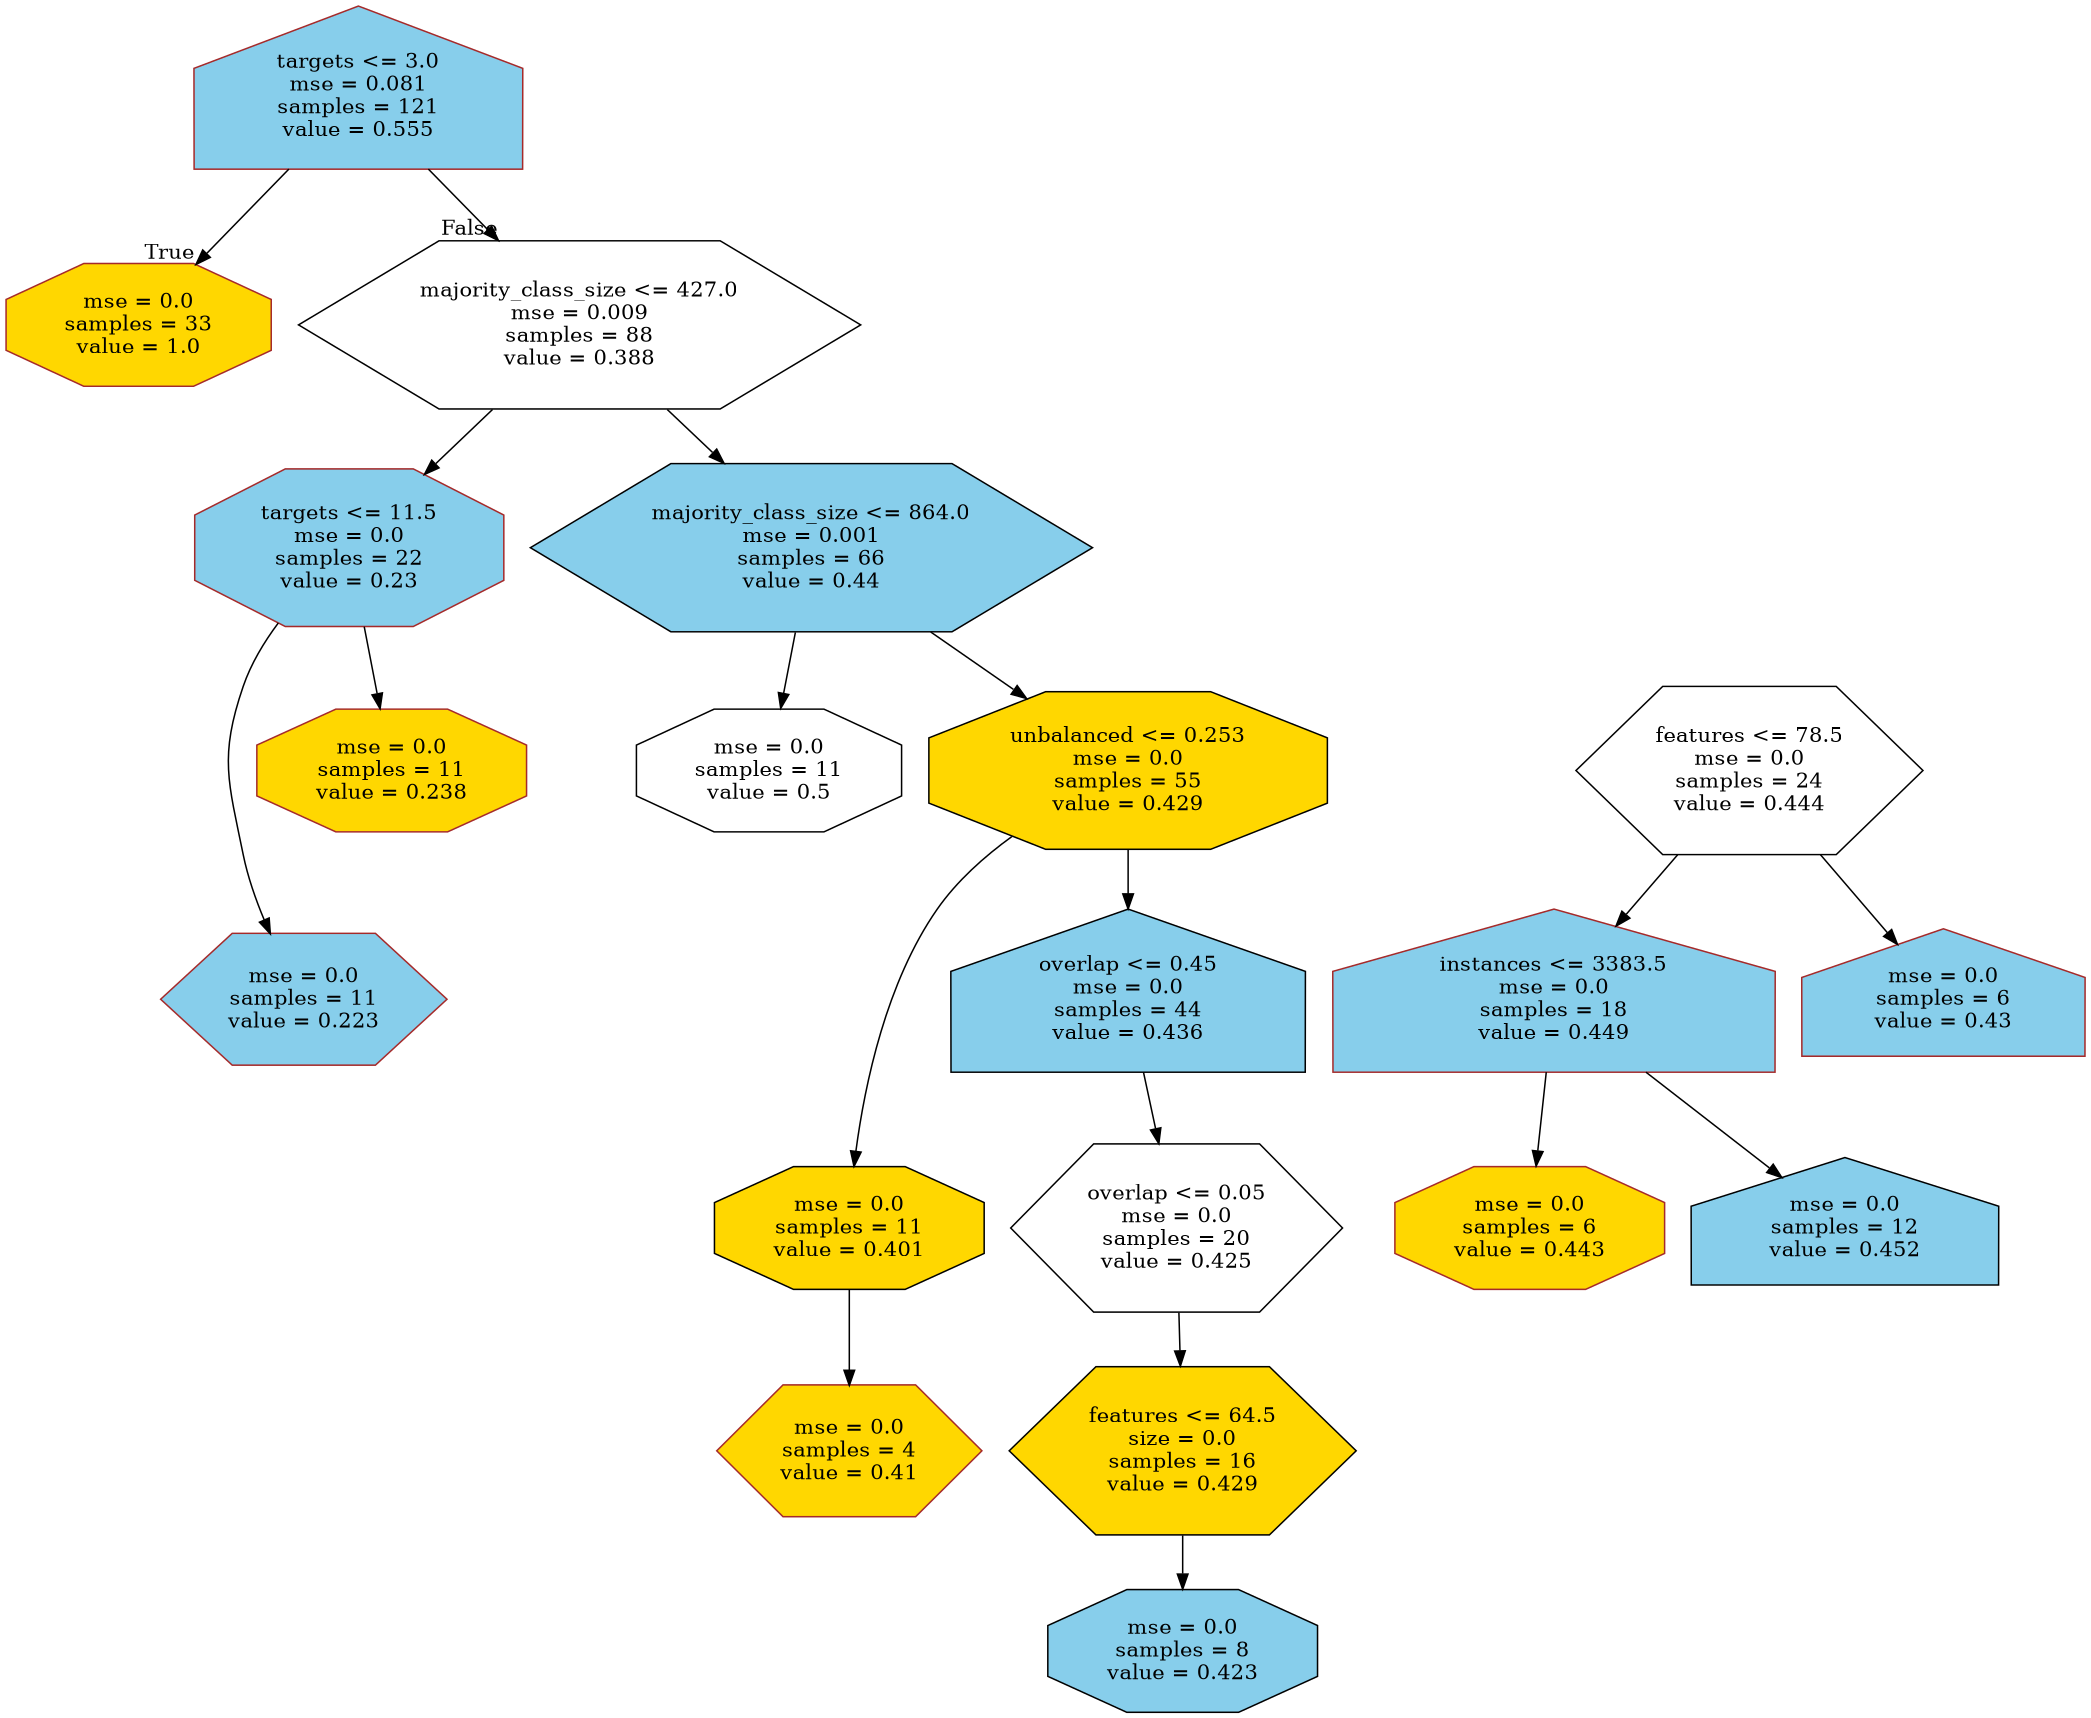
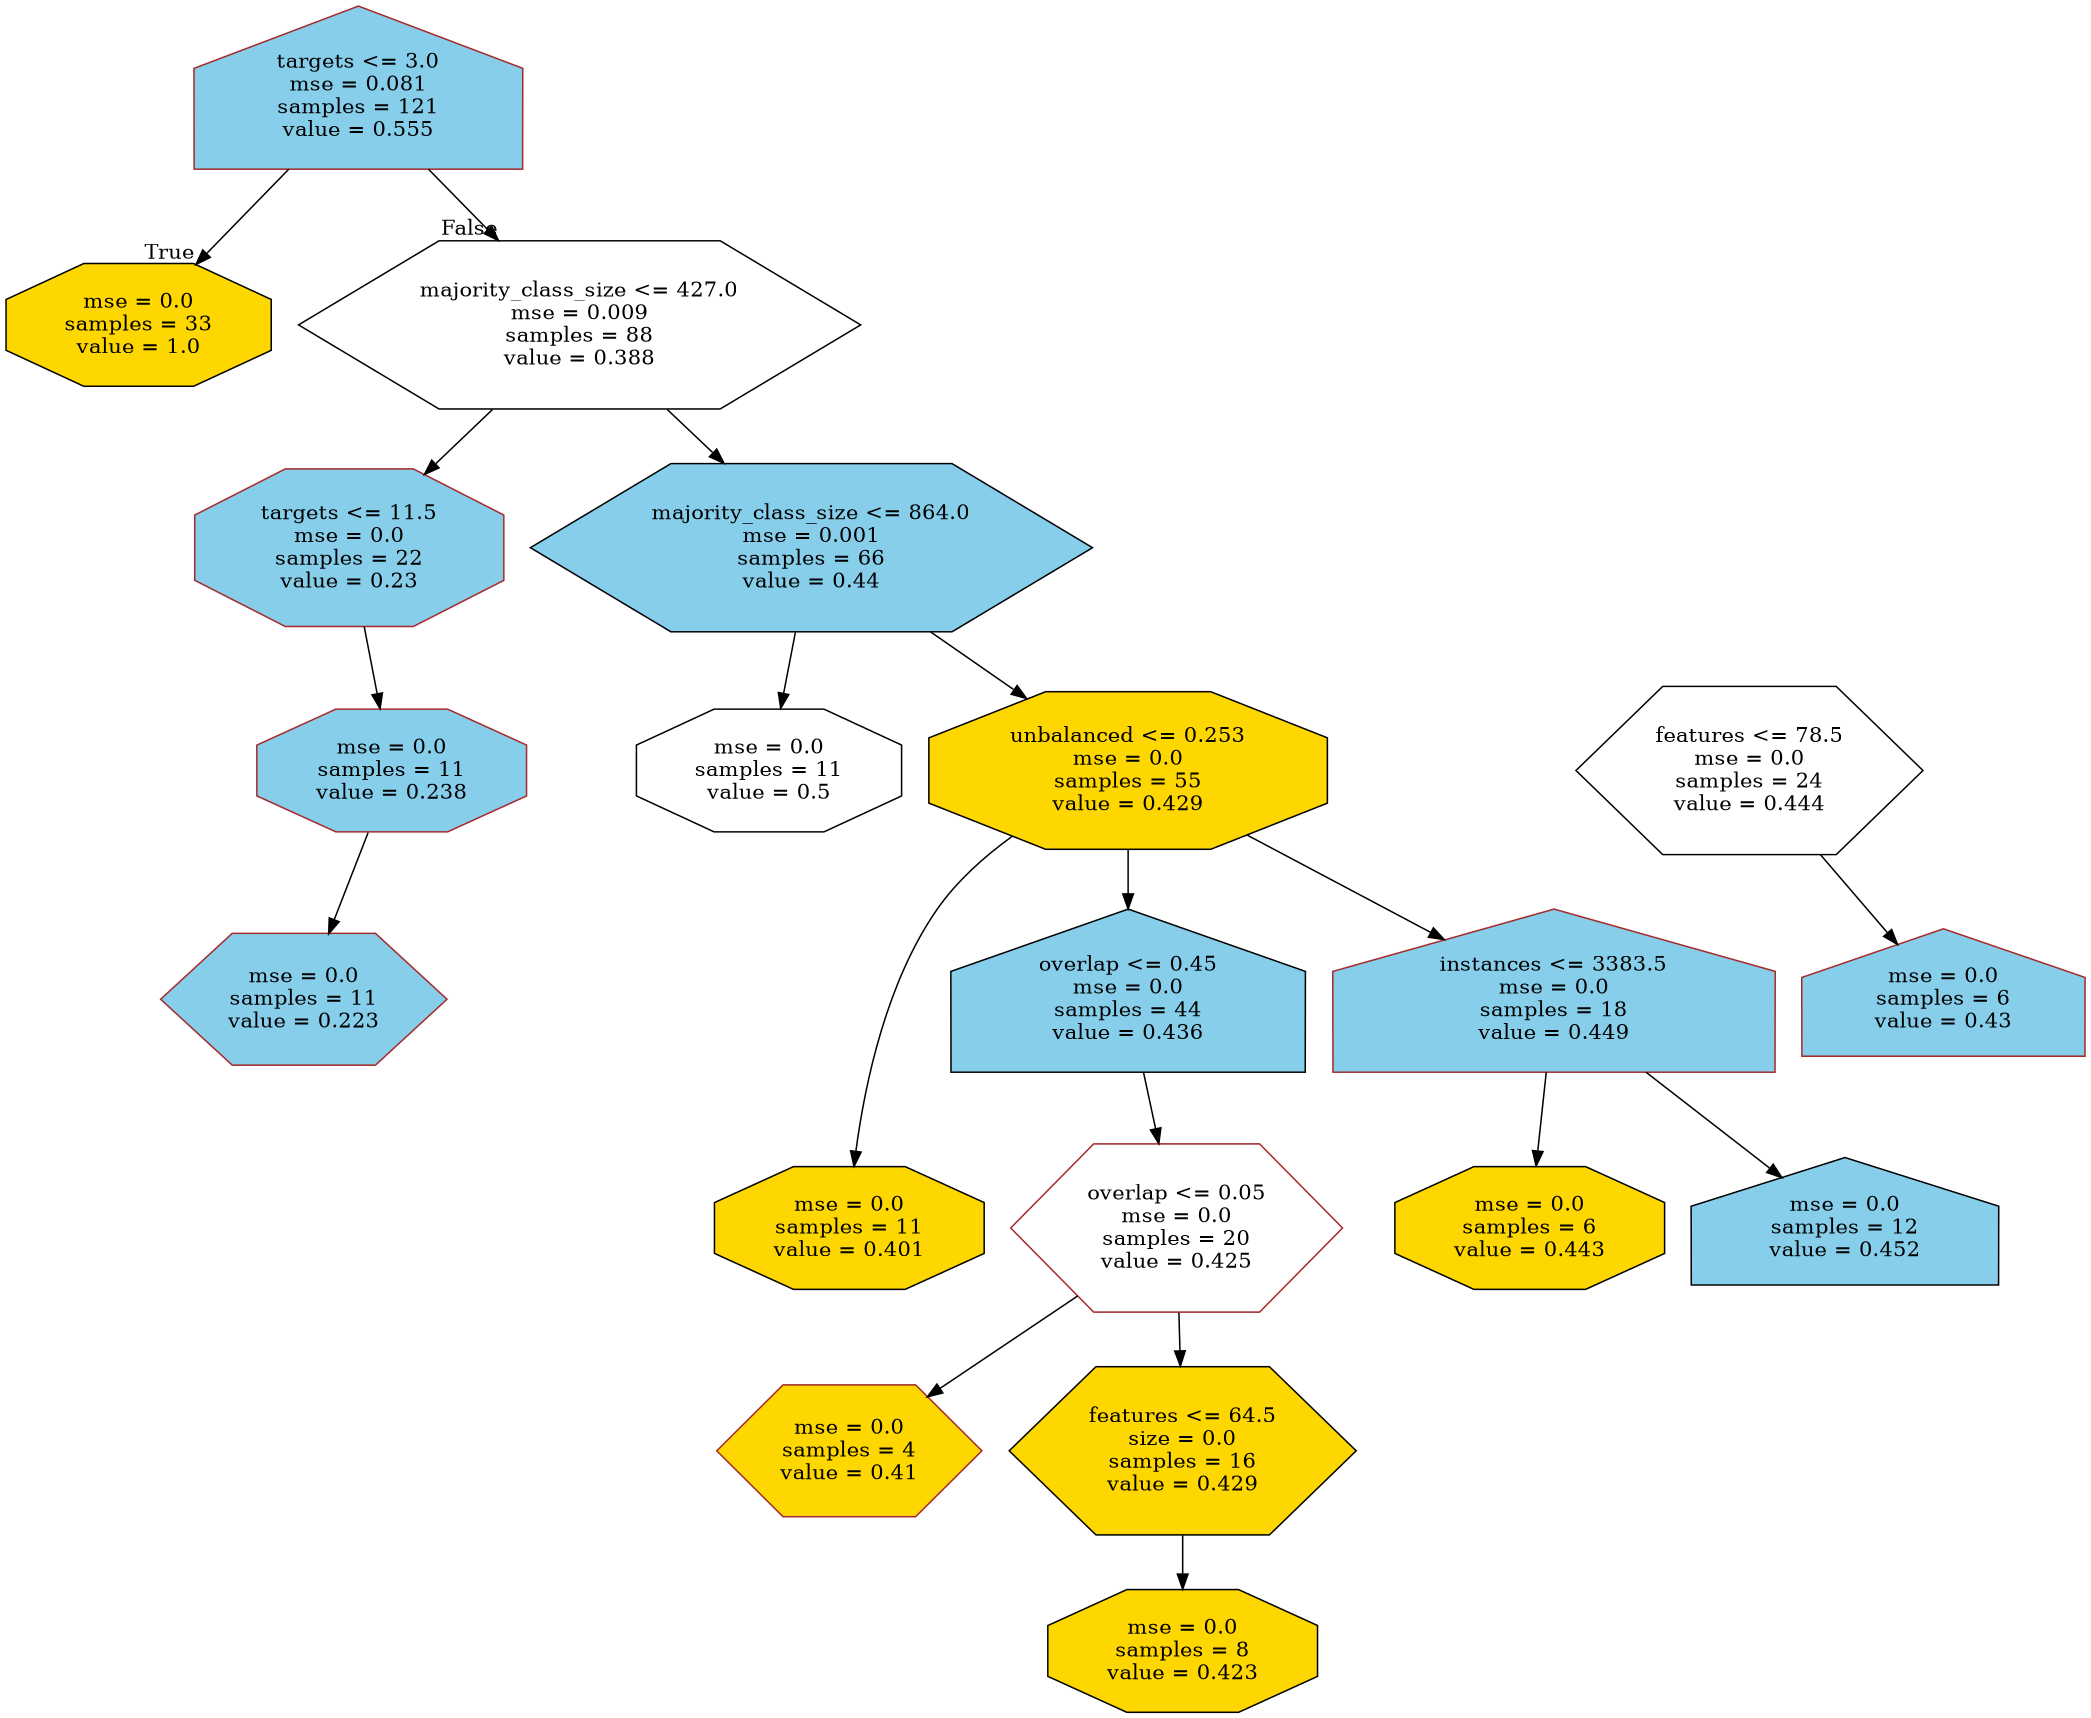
(139, 325) -> (139, 325)
(229, 768) -> (351, 876)
(392, 771) -> (392, 771)
(1652, 885) -> (1339, 884)
(1177, 1228) -> (1177, 1228)
(1530, 1228) -> (1530, 1228)
(849, 1330) -> (1009, 1342)
(1183, 1651) -> (1183, 1651)
